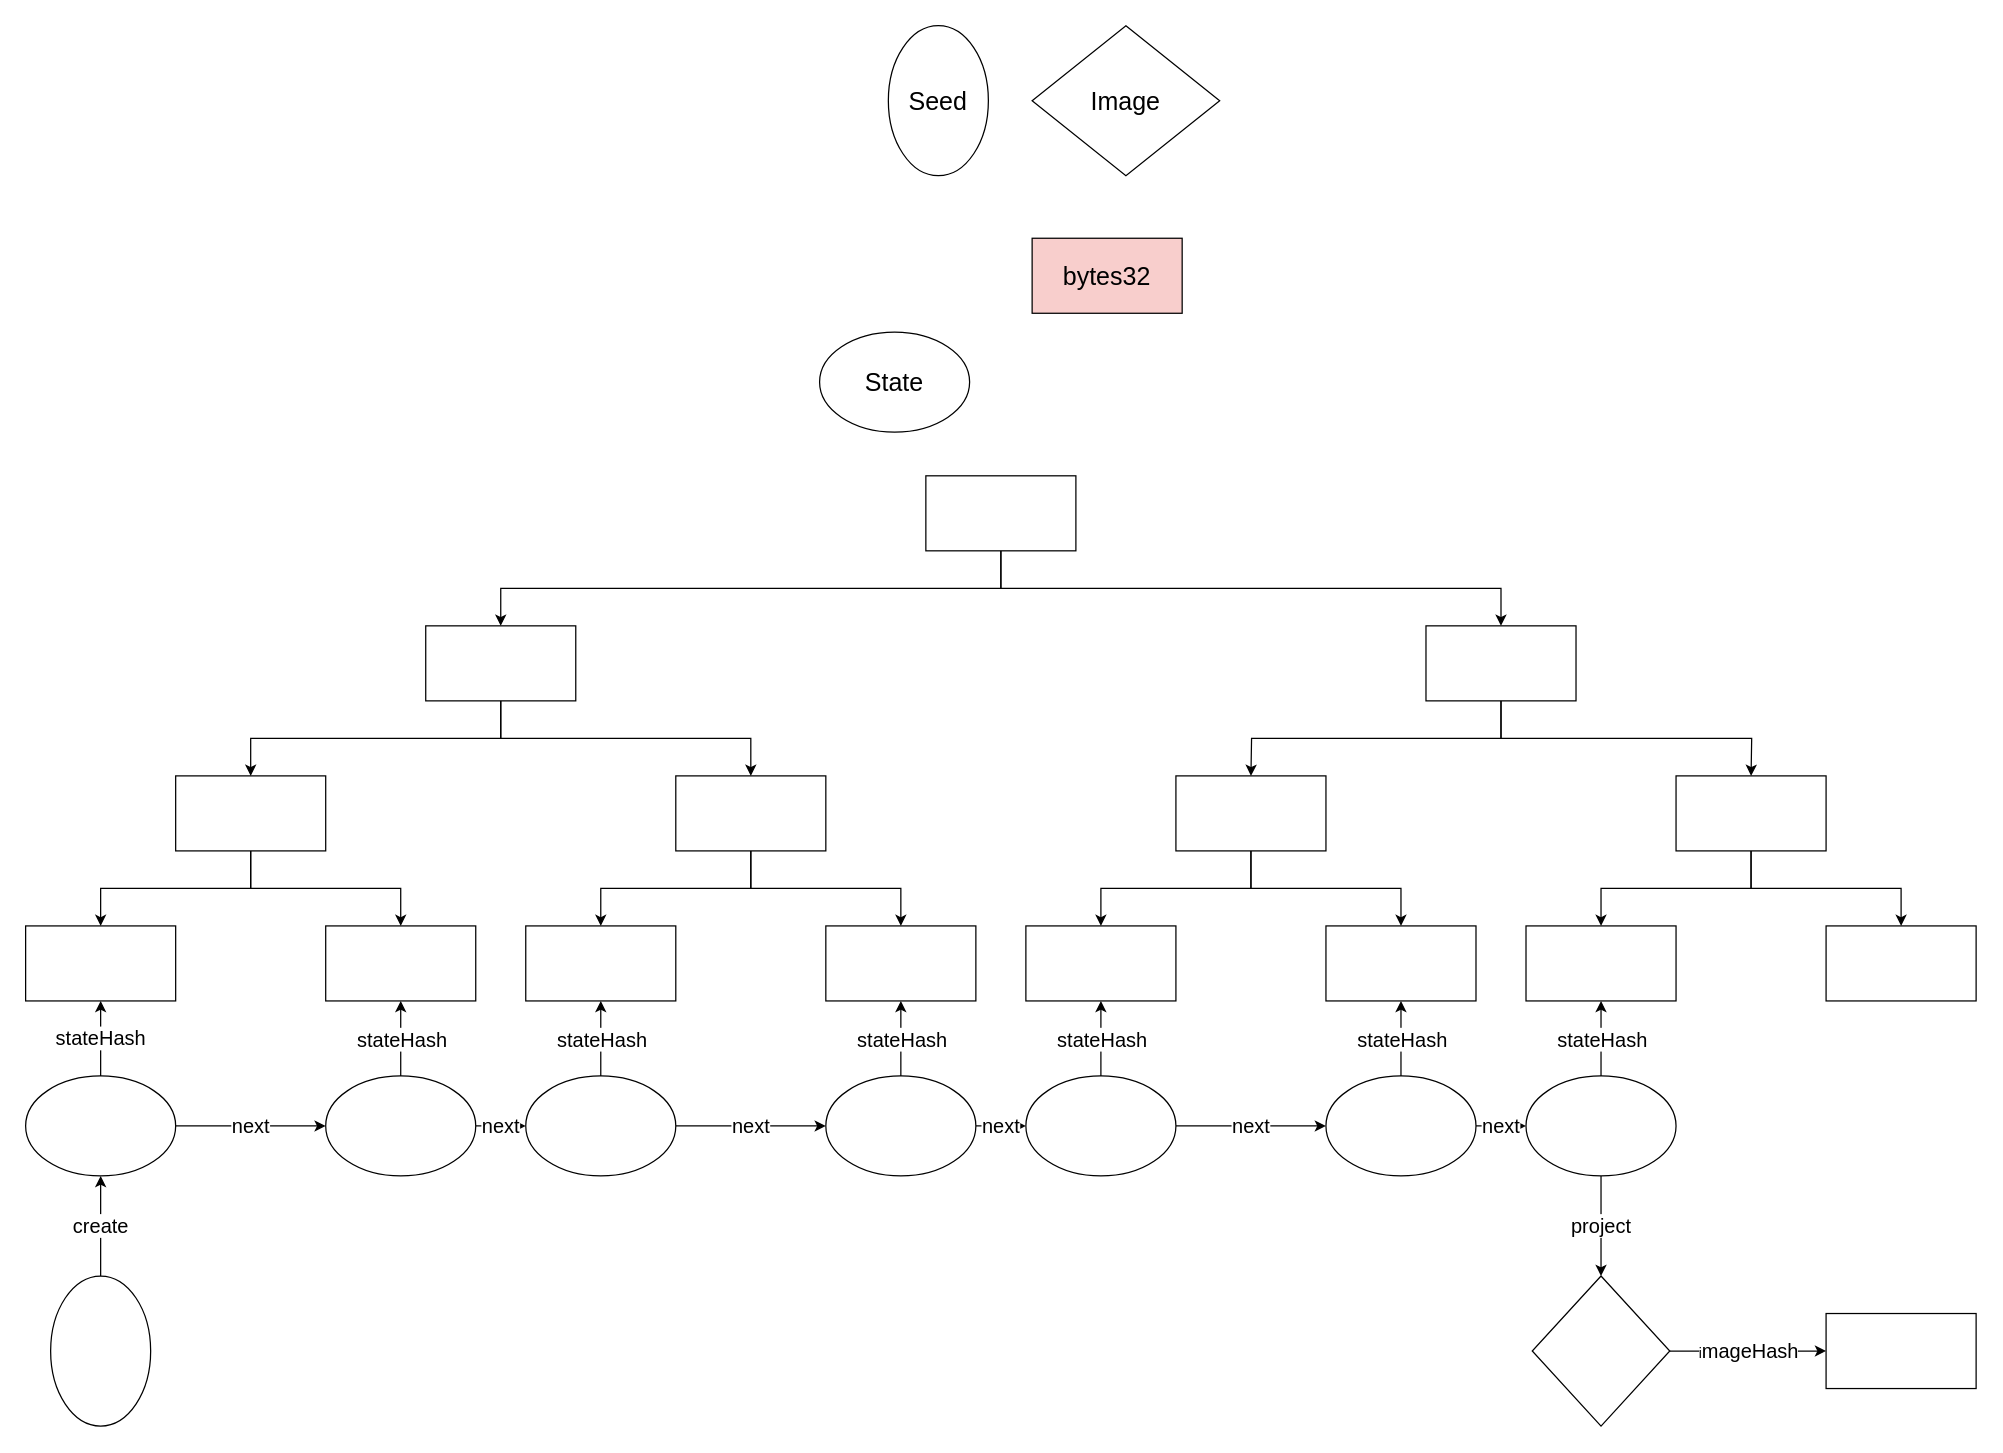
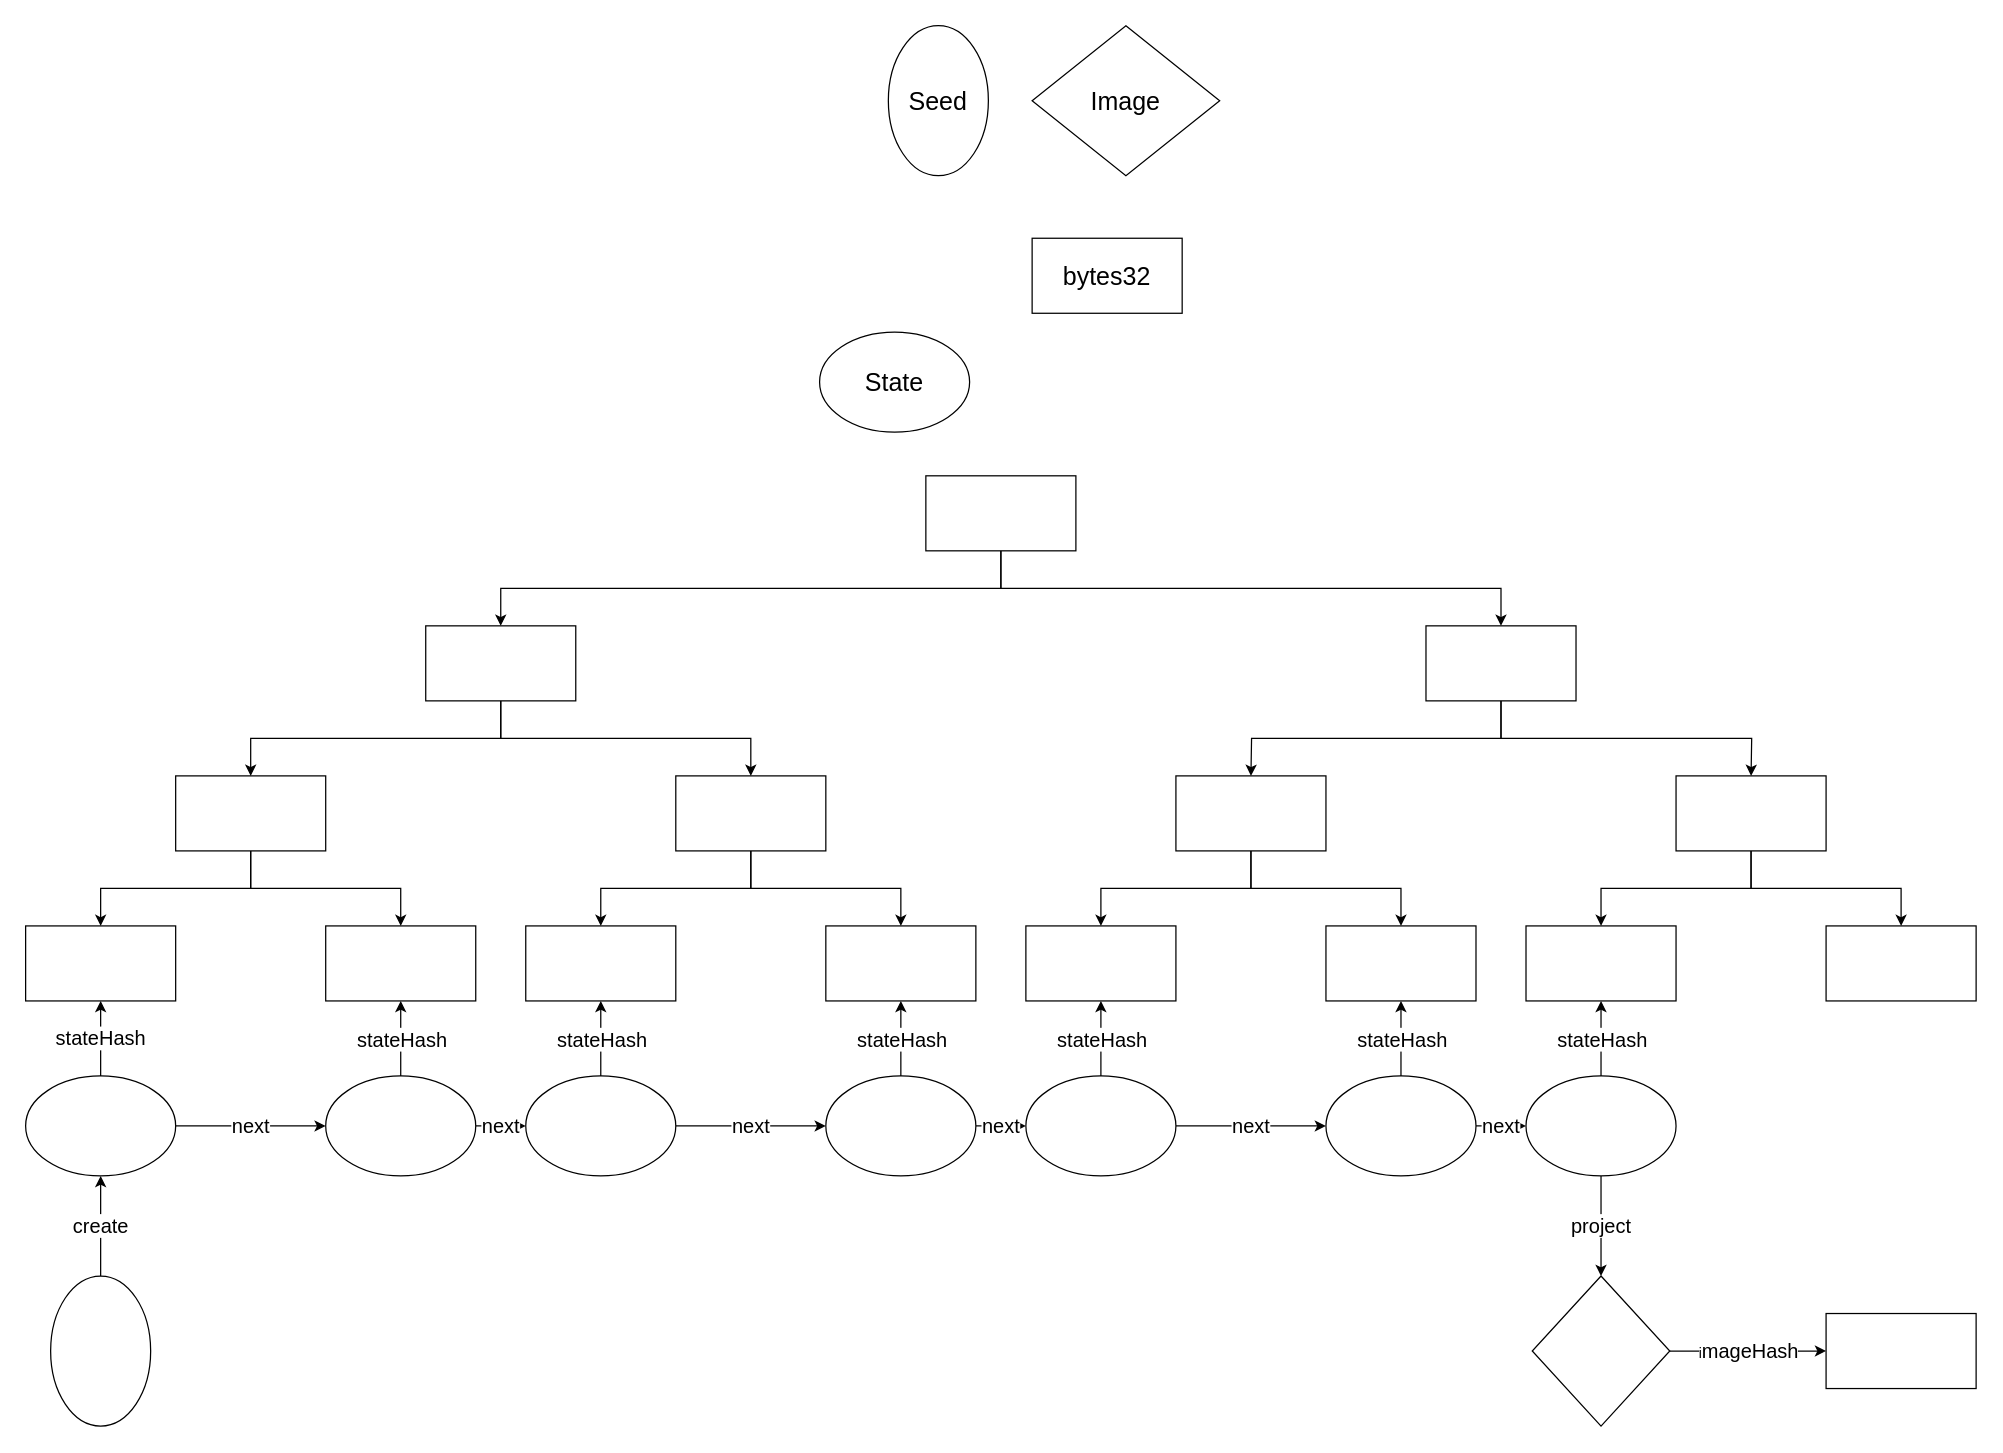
(1107, 276) -> (1107, 276)
